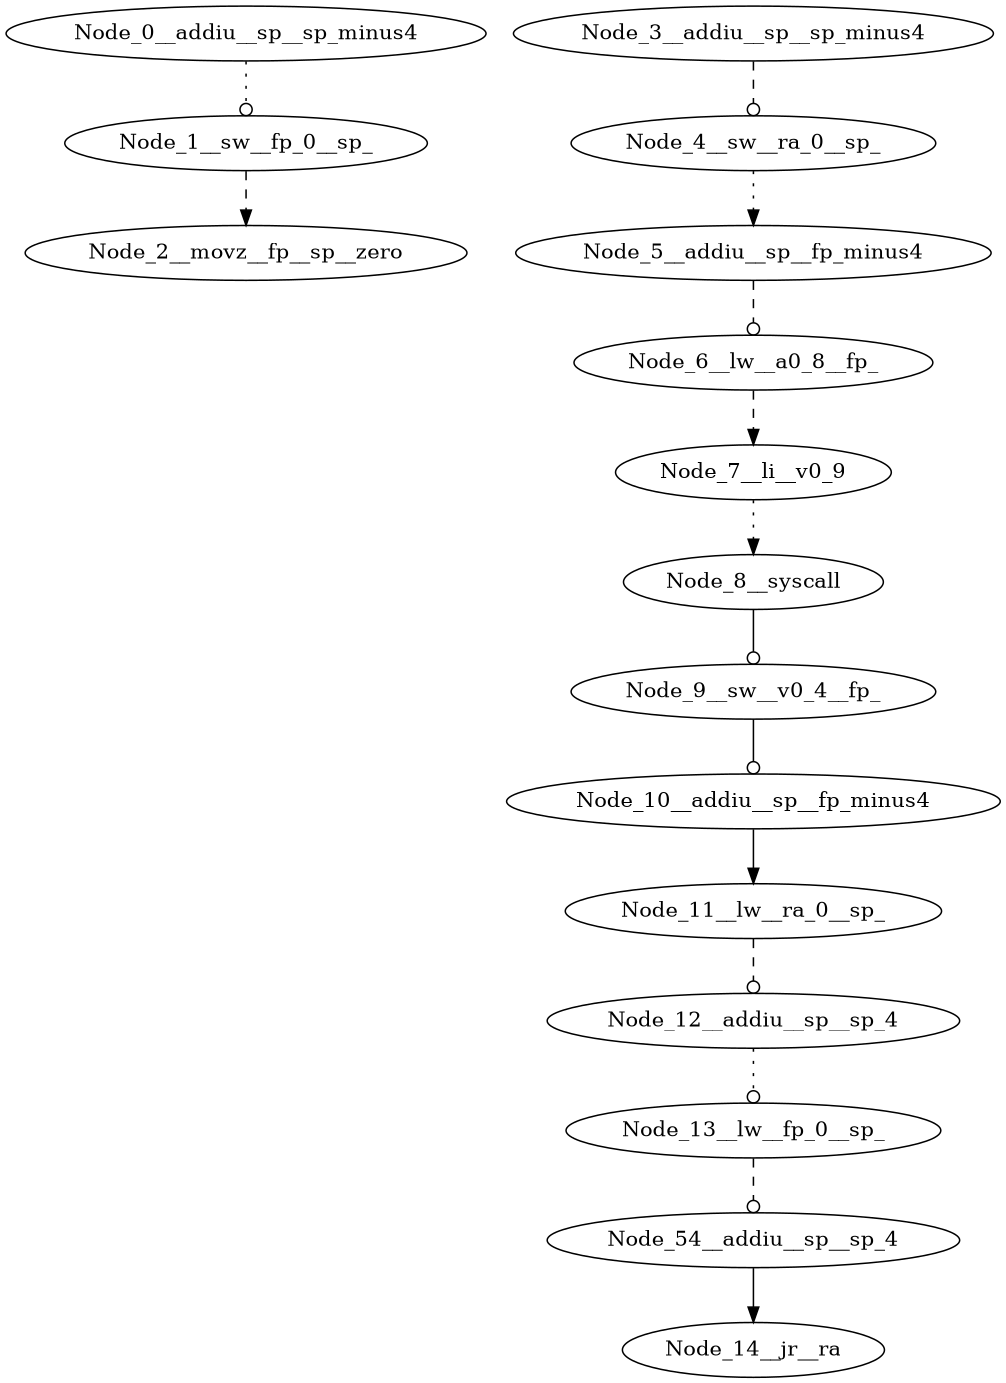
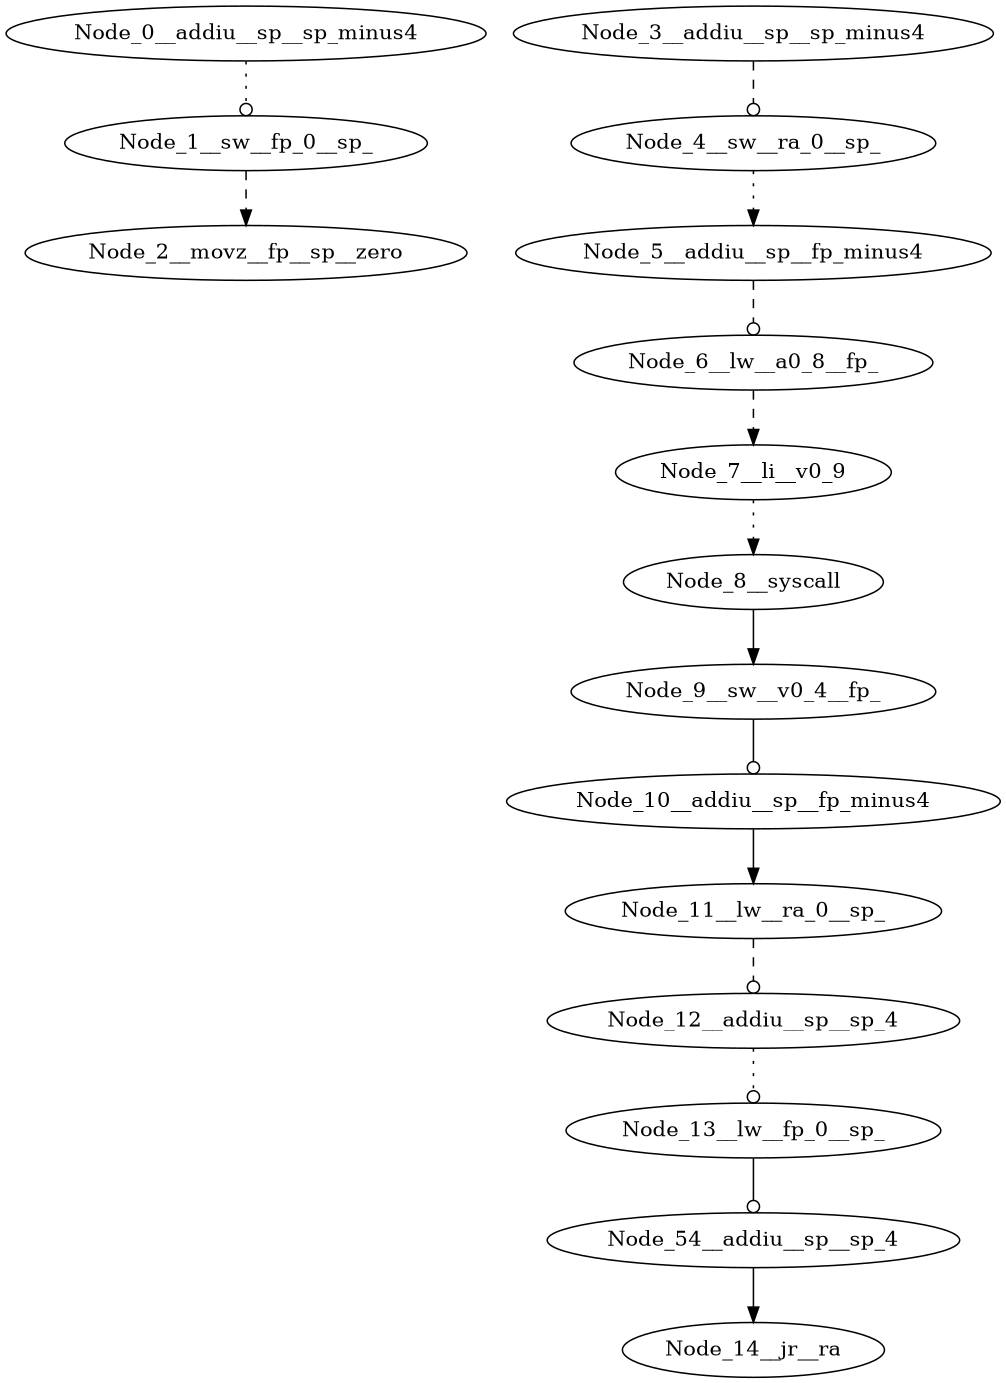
(753, 631) -> (753, 631)
(753, 1179) -> (753, 1179)
